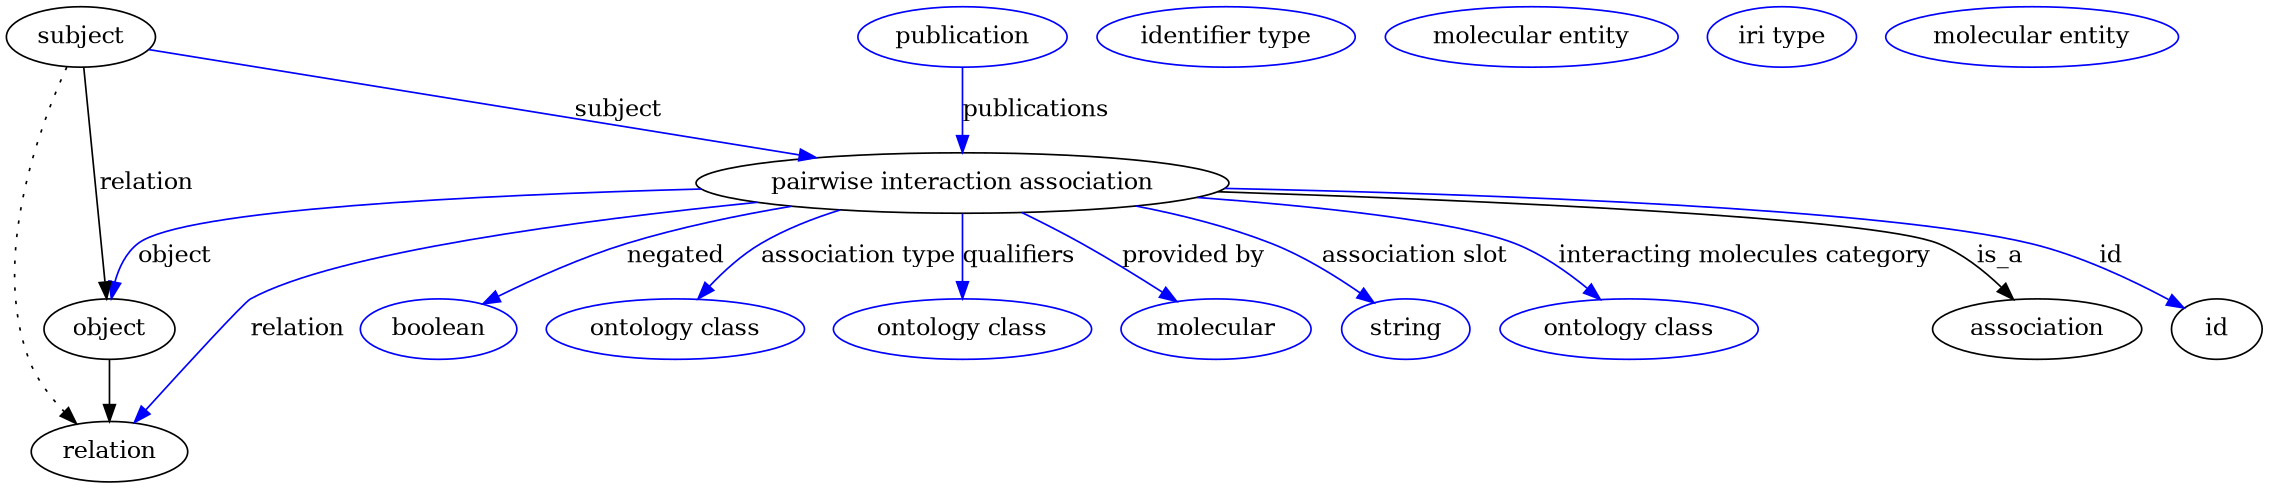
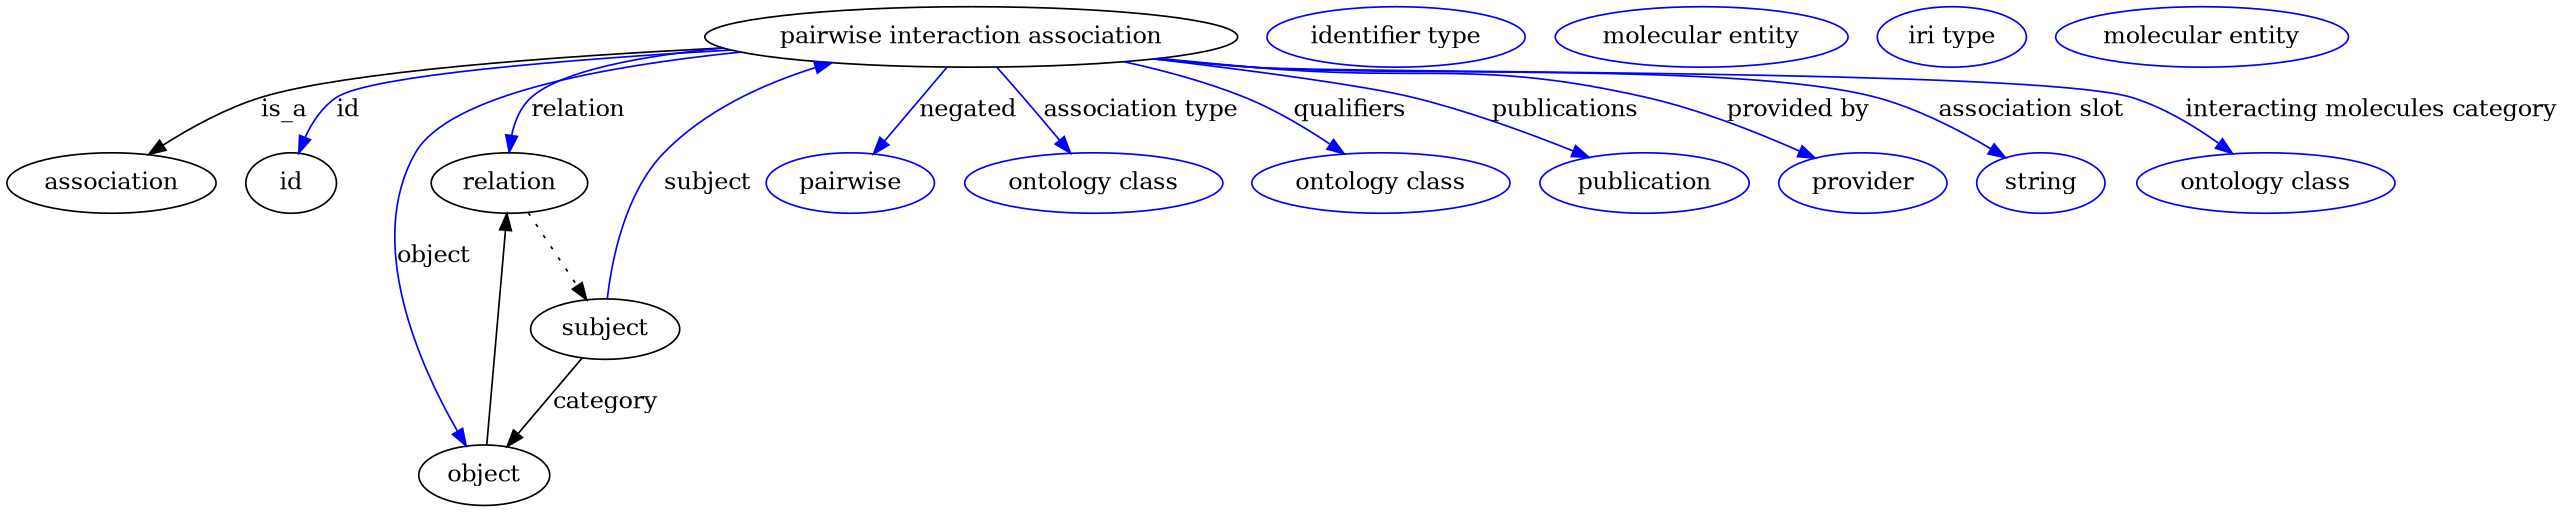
(962, 102) -> (1367, 88)
(146, 183) -> (606, 402)
(16, 242) -> (553, 249)
(439, 329) -> (850, 183)
(1216, 329) -> (1863, 183)
